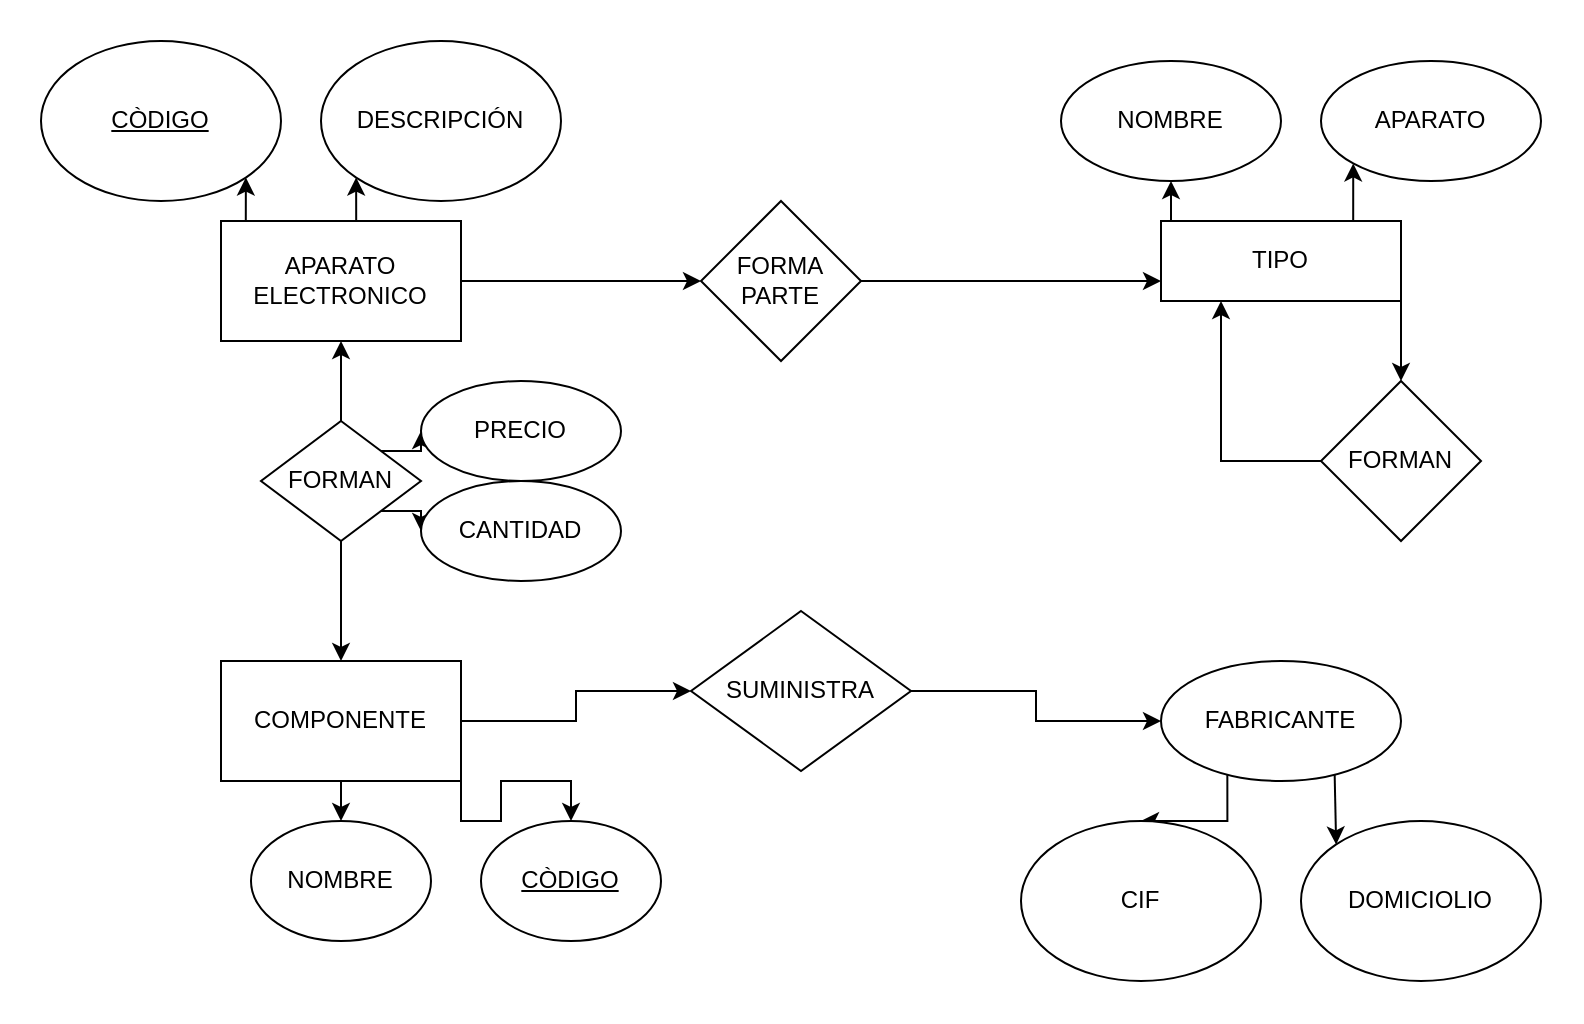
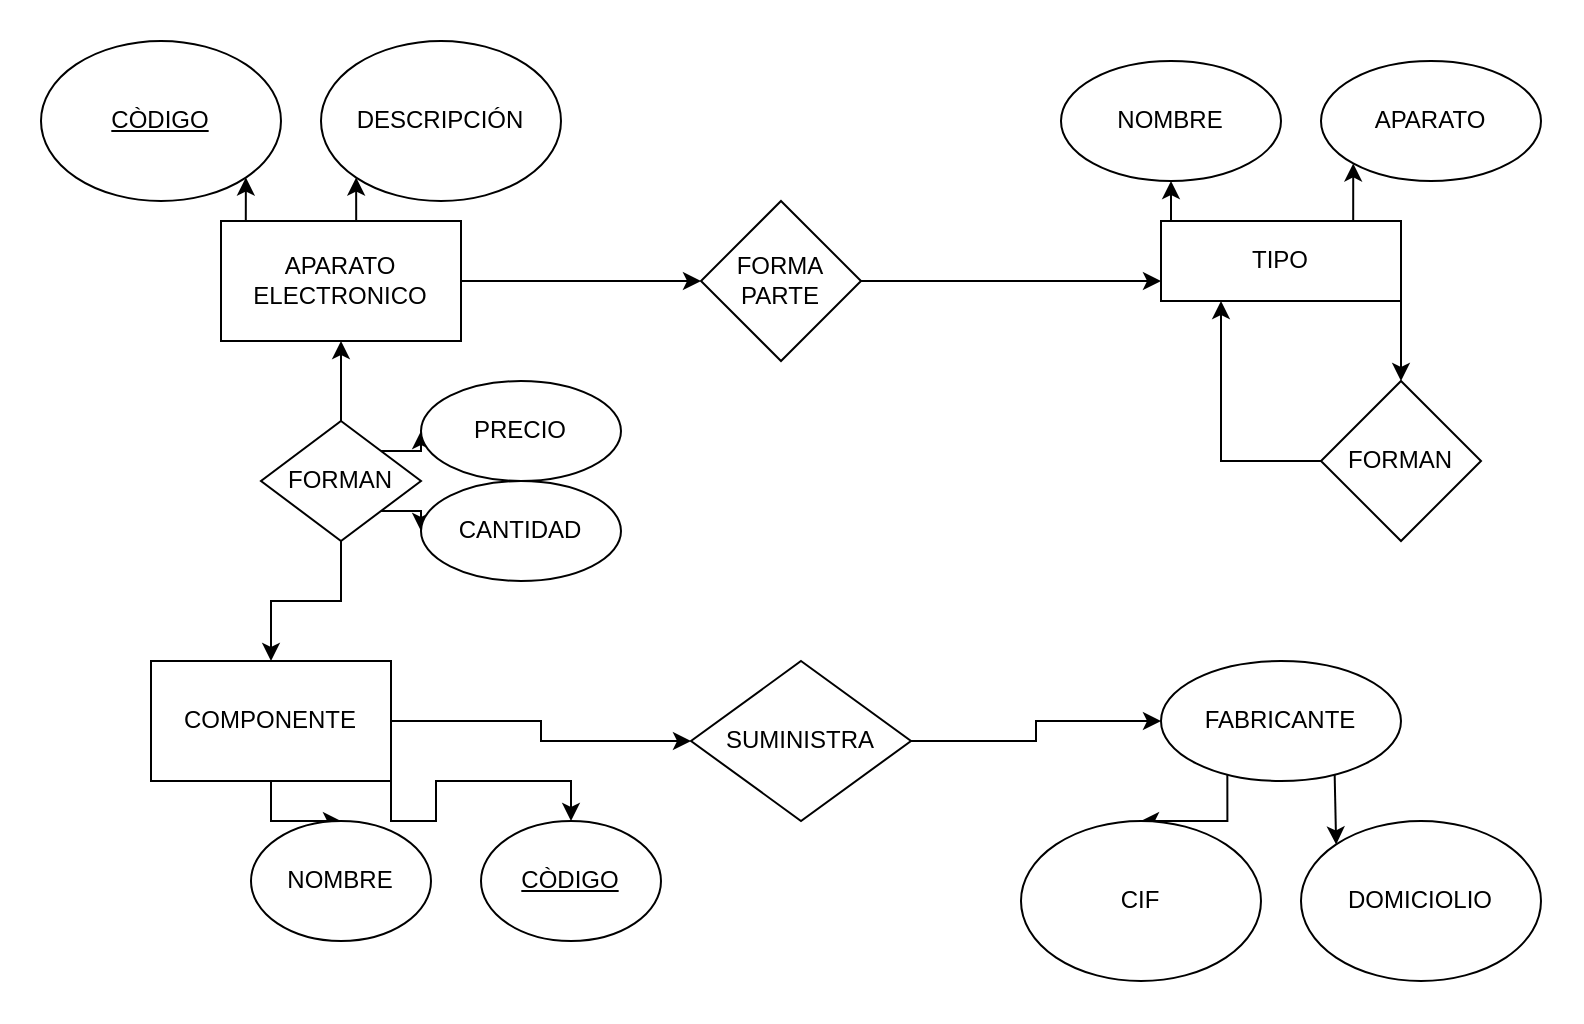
(801, 691) -> (801, 741)
(341, 721) -> (271, 721)
